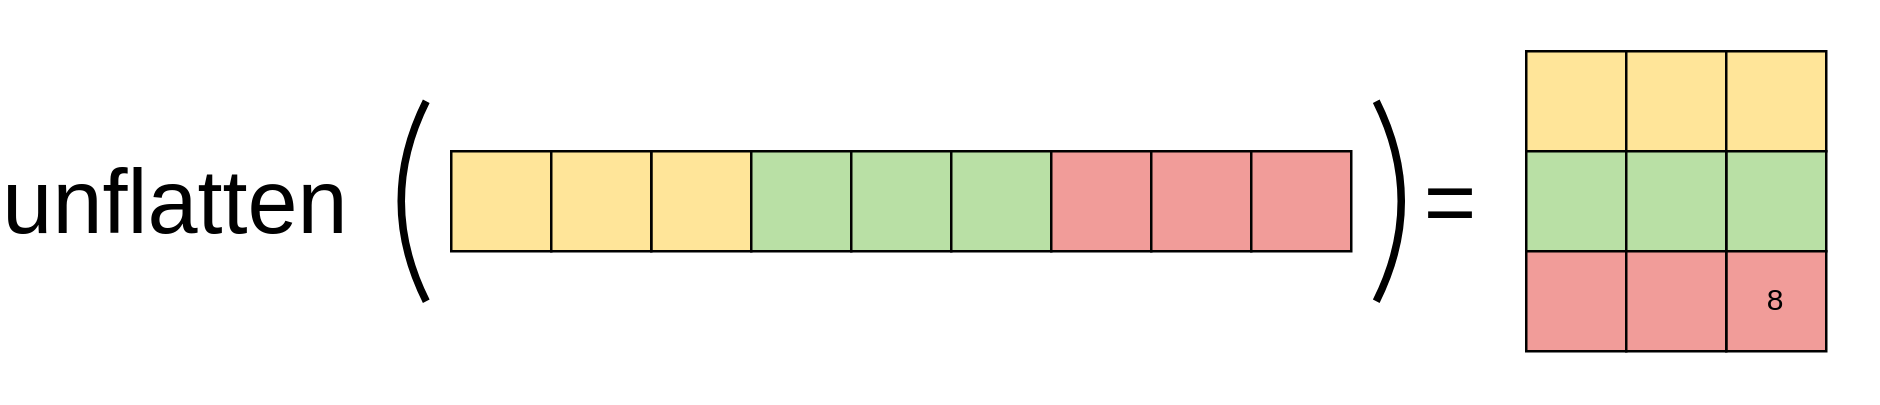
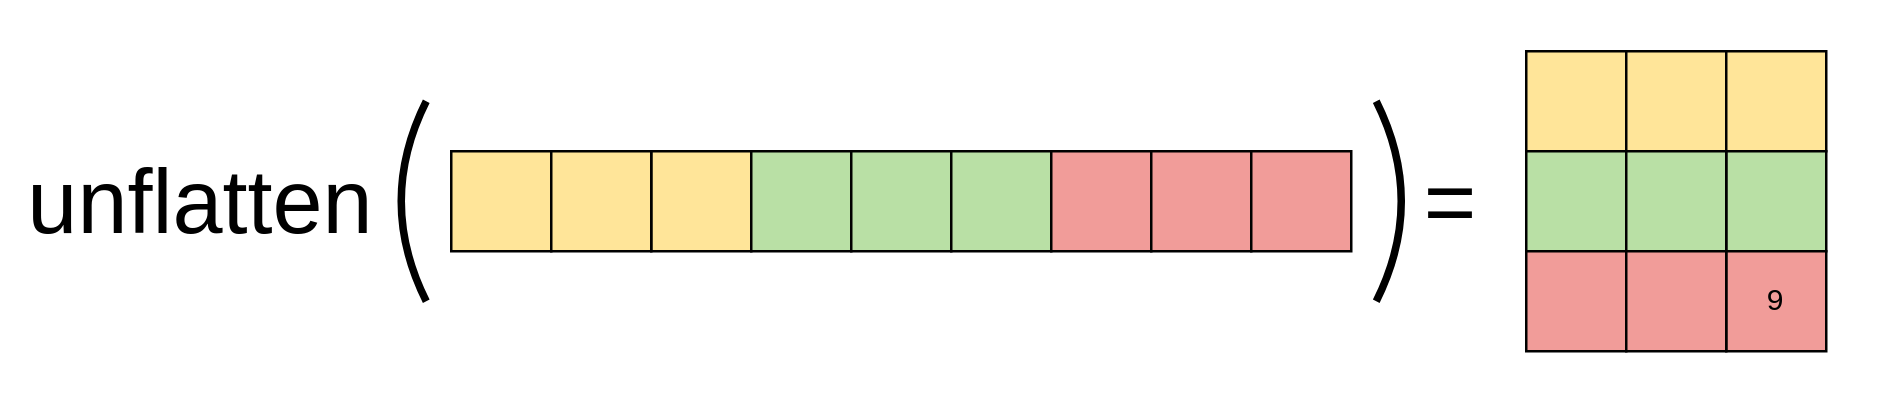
(176, 201) -> (201, 201)
(1776, 301) -> (1776, 301)
